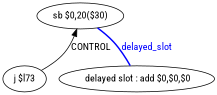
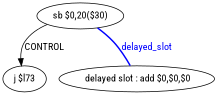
(61, 56) -> (28, 37)
